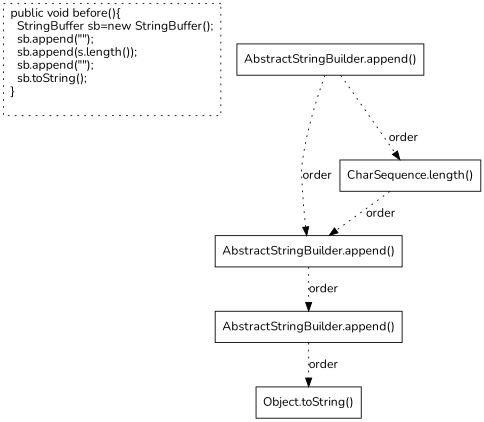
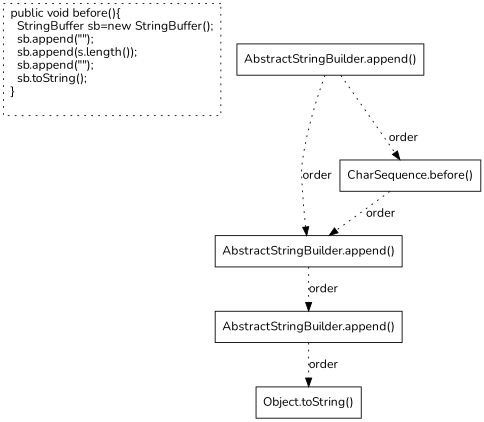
(410, 176) -> (410, 176)
